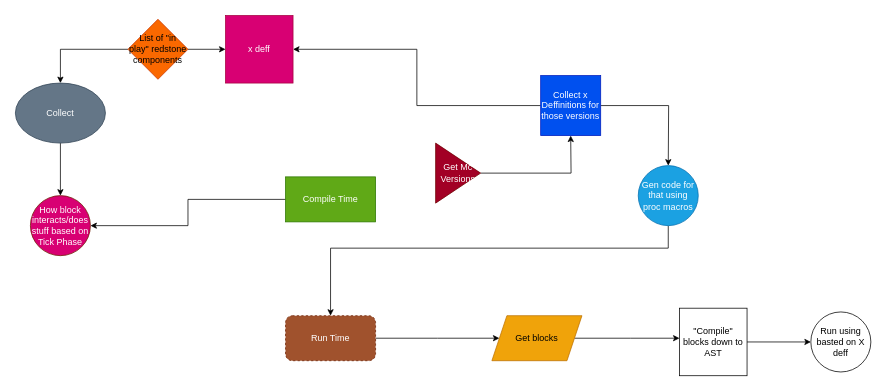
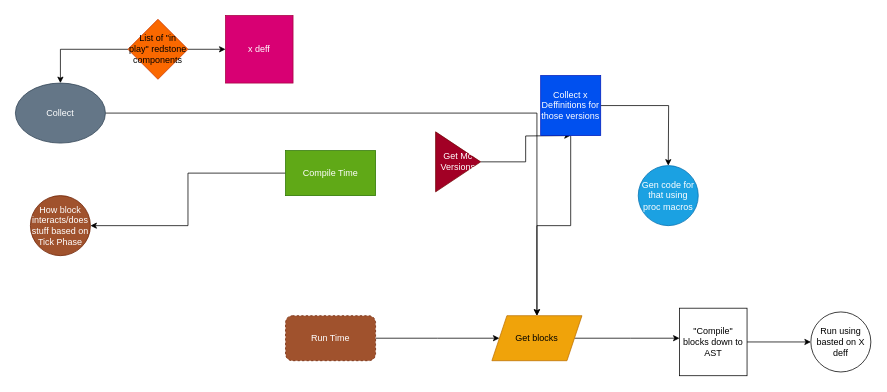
(478, 105) -> (570, 215)
(60, 166) -> (536, 113)
(458, 173) -> (458, 162)
(330, 199) -> (330, 173)
(60, 225) -> (60, 225)
(330, 277) -> none
